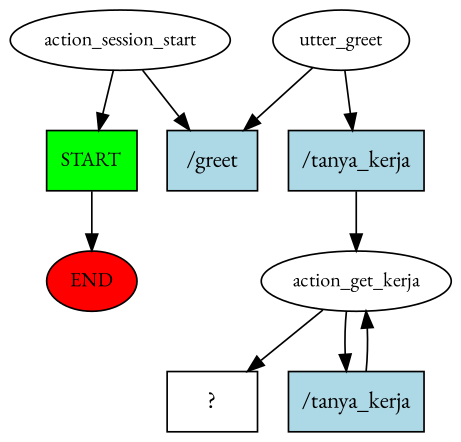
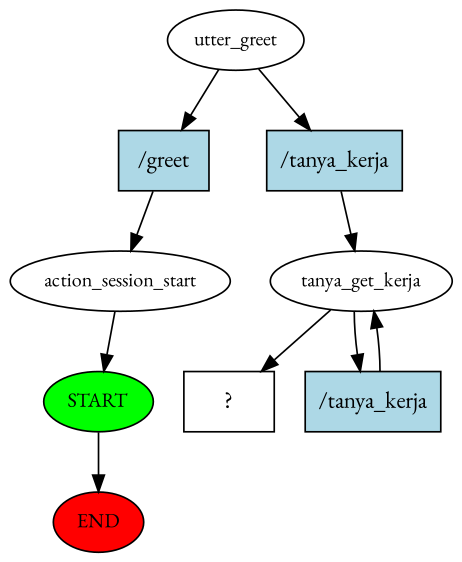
(161, 93) -> (145, 213)
(92, 161) -> (99, 402)
(356, 281) -> (361, 281)
